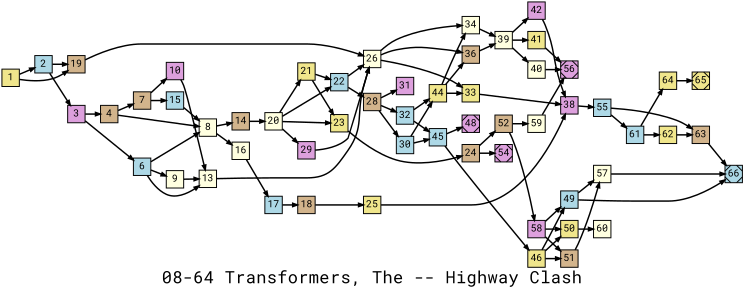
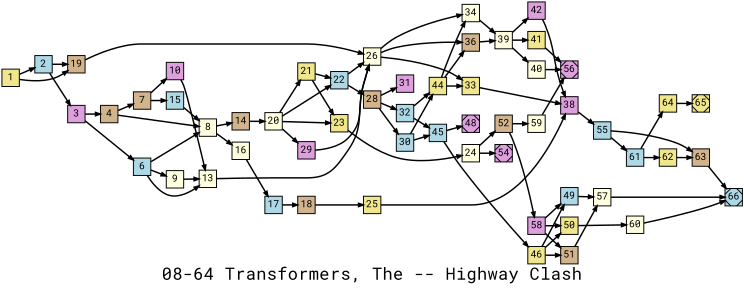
(471, 153) -> (471, 153)
(651, 201) -> (683, 214)
